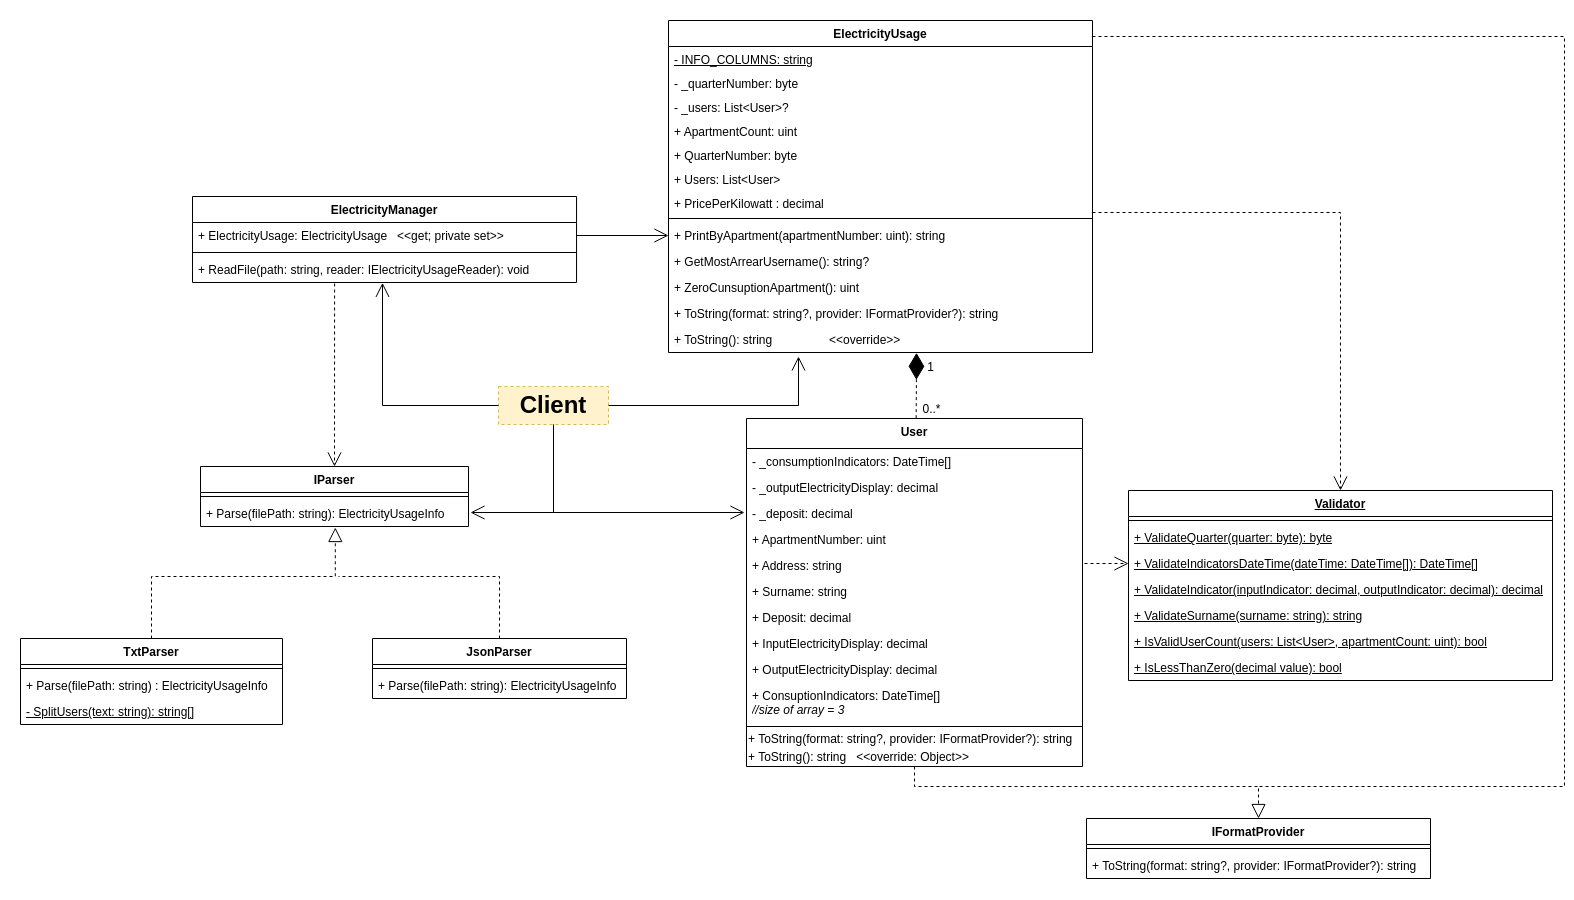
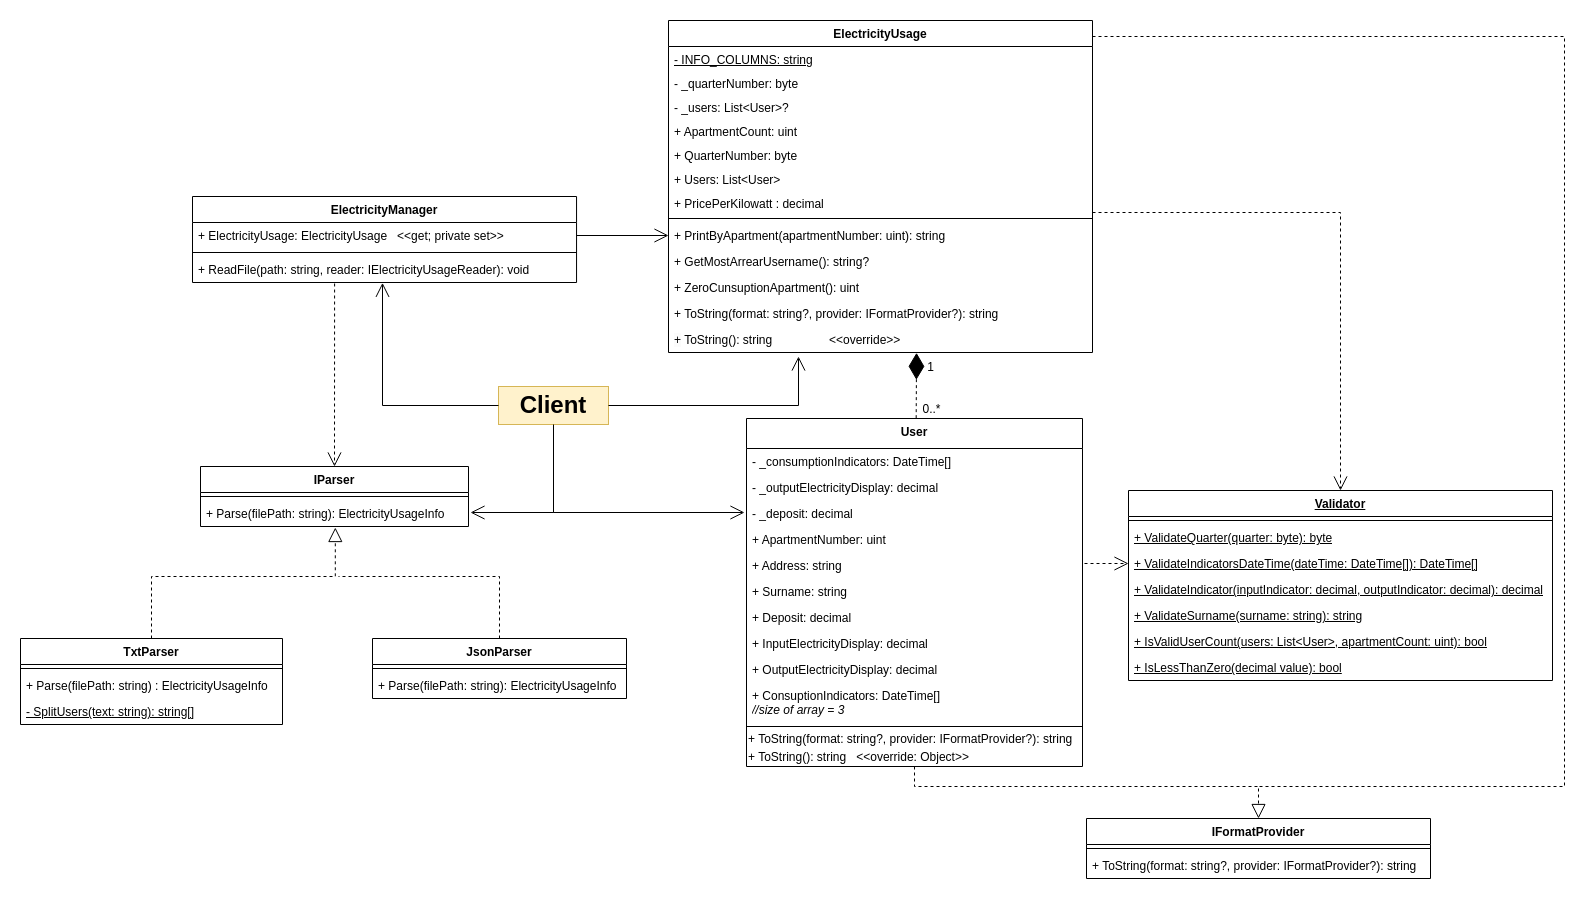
(554, 406) -> (554, 406)
